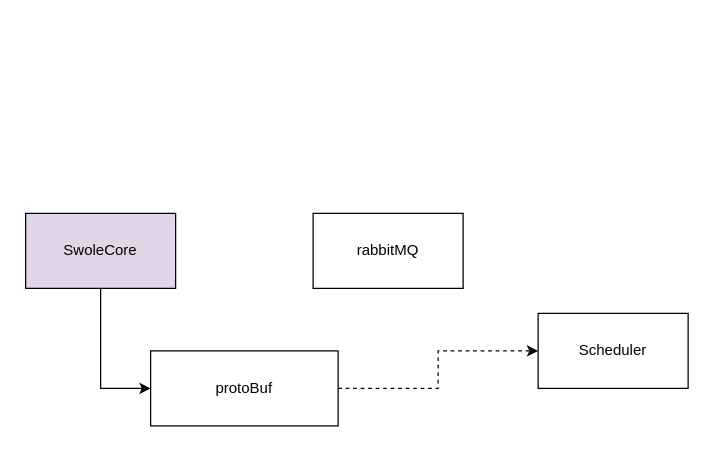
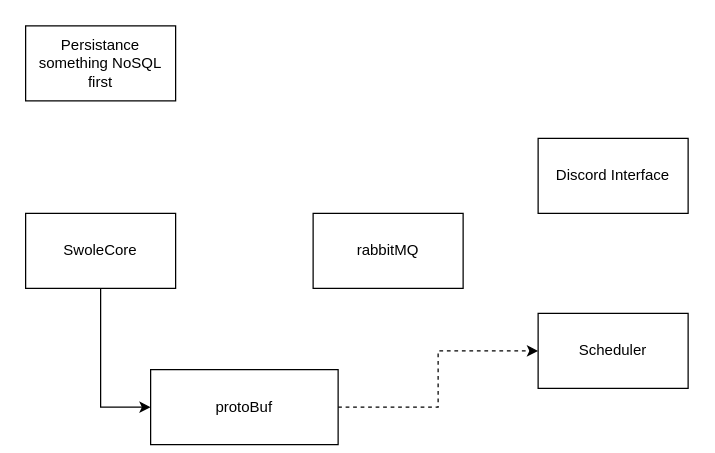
none -> (101, 63)
none -> (613, 176)
(101, 251) -> (101, 251)
(244, 388) -> (244, 407)
